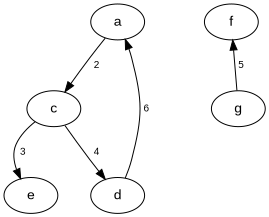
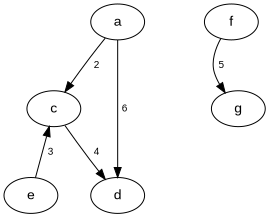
(235, 70) -> (213, 61)
(140, 114) -> (118, 104)
(17, 142) -> (41, 157)
